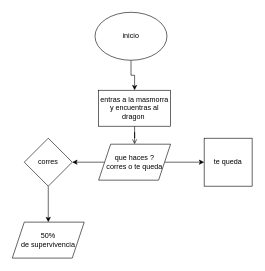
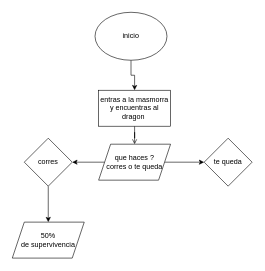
(228, 162) -> (228, 162)
